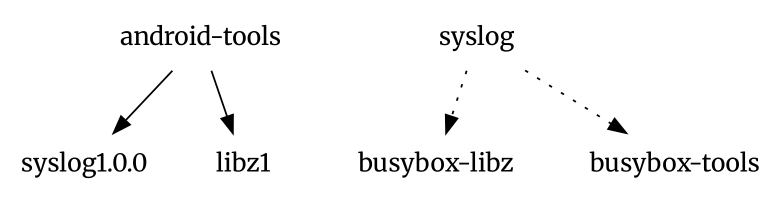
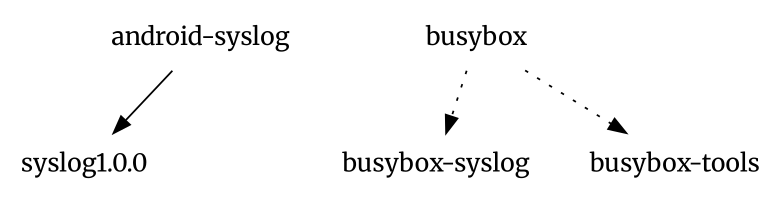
(201, 39) -> (201, 39)
(477, 39) -> (477, 39)
(243, 165) -> none
(436, 165) -> (436, 165)
